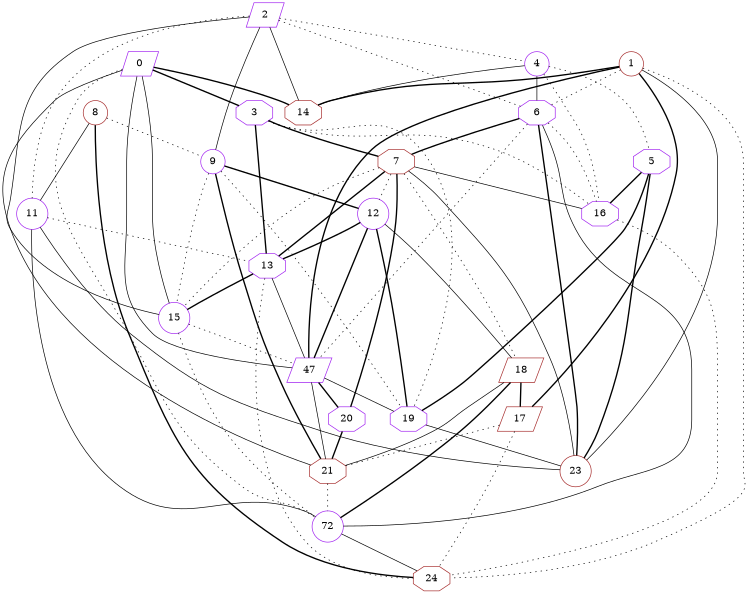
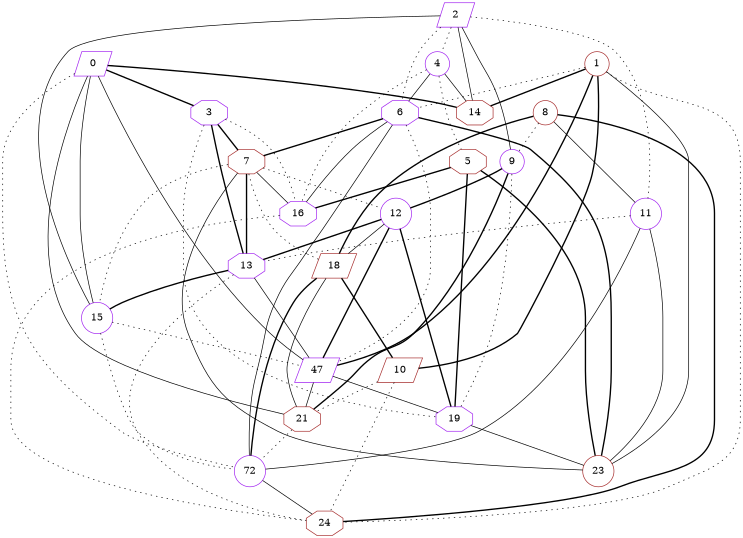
none -> (425, 159)
(578, 159) -> (343, 158)
(652, 162) -> (468, 162)
(190, 237) -> none
(347, 419) -> none
(520, 419) -> (400, 370)
